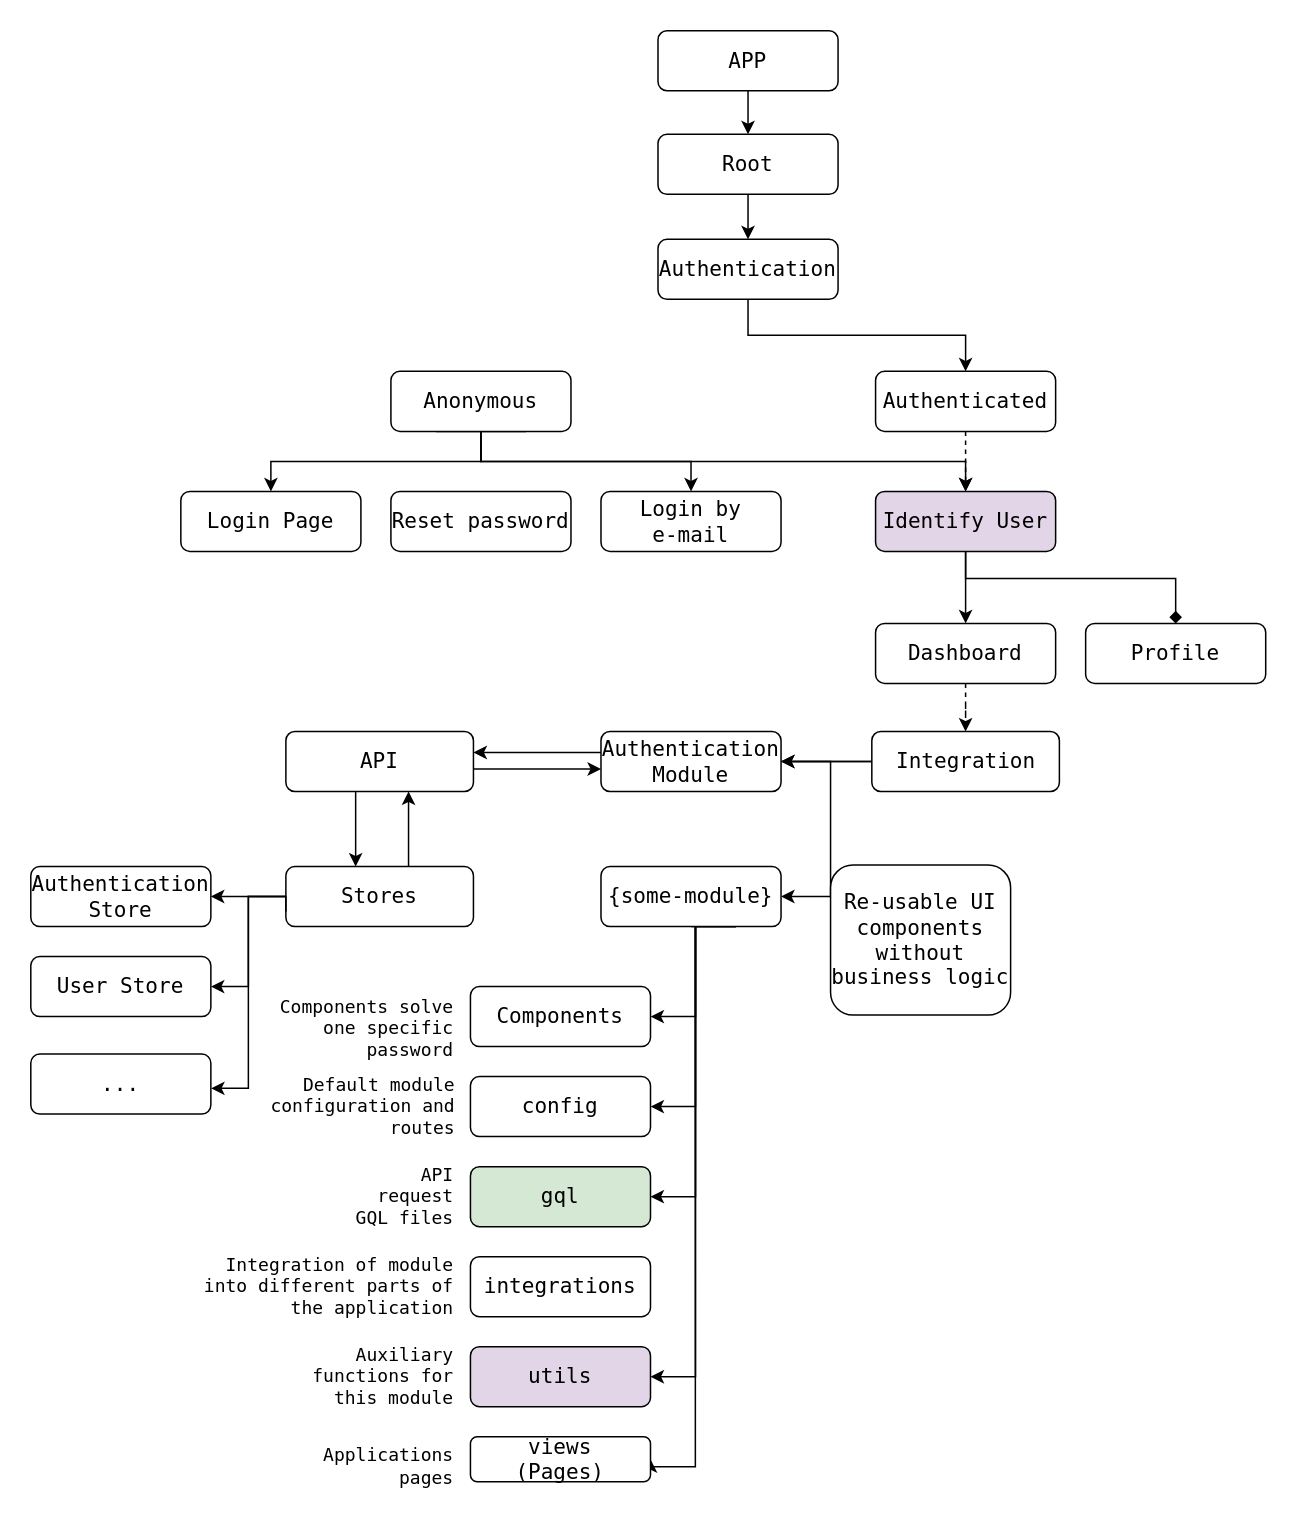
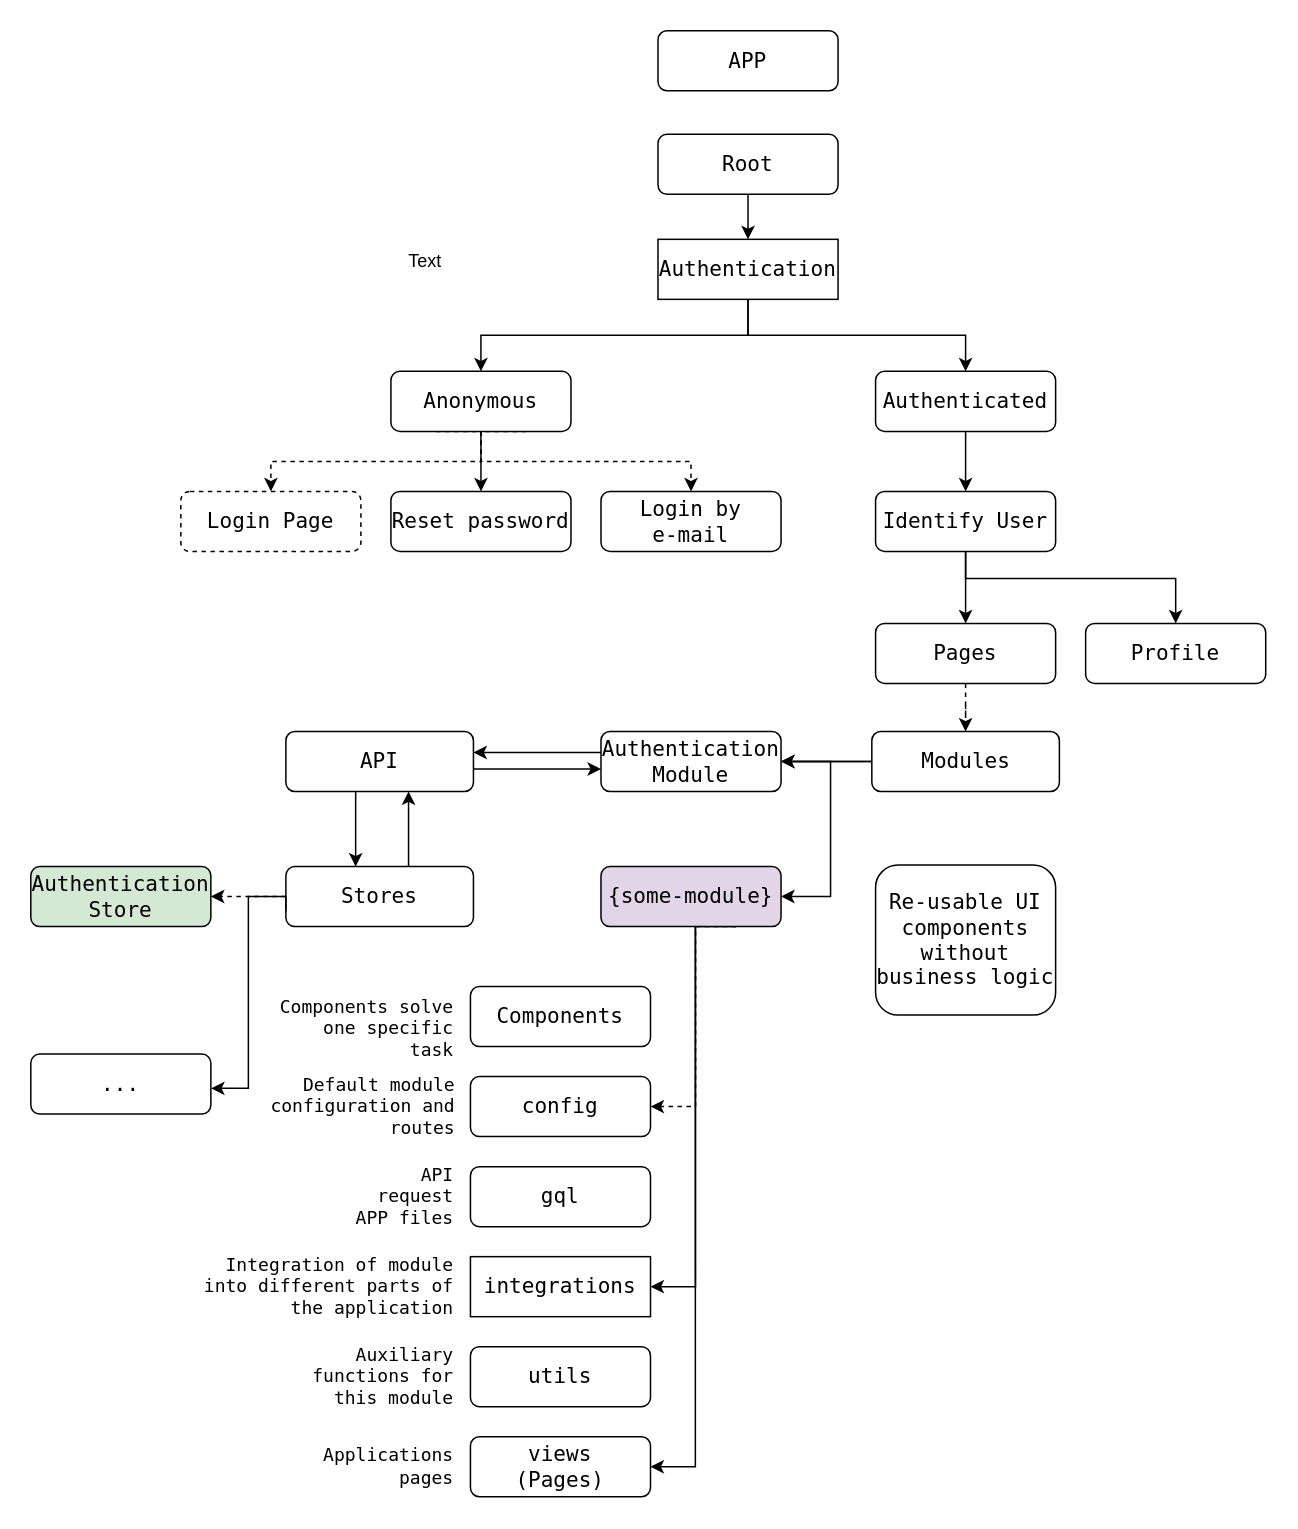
(748, 107) -> none
none -> (425, 262)
(748, 269) -> (748, 269)
none -> (600, 335)
(965, 446) -> (965, 446)
(365, 461) -> (365, 461)
(828, 461) -> (481, 473)
(691, 472) -> (691, 472)
(271, 521) -> (271, 521)
(965, 521) -> (965, 521)
(1175, 611) -> (1175, 612)
(965, 653) -> (965, 653)
(966, 761) -> (966, 761)
(121, 896) -> (121, 896)
(234, 896) -> (234, 896)
(691, 896) -> (691, 896)
(920, 940) -> (965, 940)
(121, 986) -> none
(234, 986) -> none
(677, 1016) -> none
(365, 1029) -> (377, 1018)
(678, 1106) -> (678, 1106)
(395, 1196) -> (395, 1196)
(560, 1196) -> (560, 1196)
(677, 1196) -> none
(560, 1286) -> (560, 1286)
none -> (677, 1286)
(560, 1376) -> (560, 1376)
(677, 1376) -> none
(560, 1459) -> (560, 1466)
